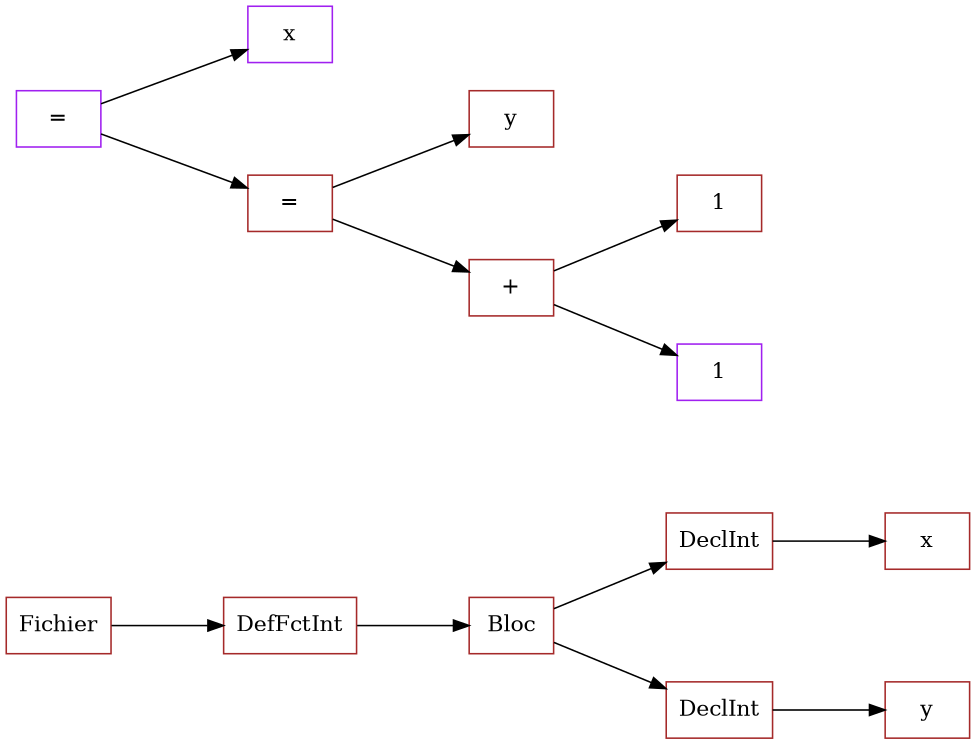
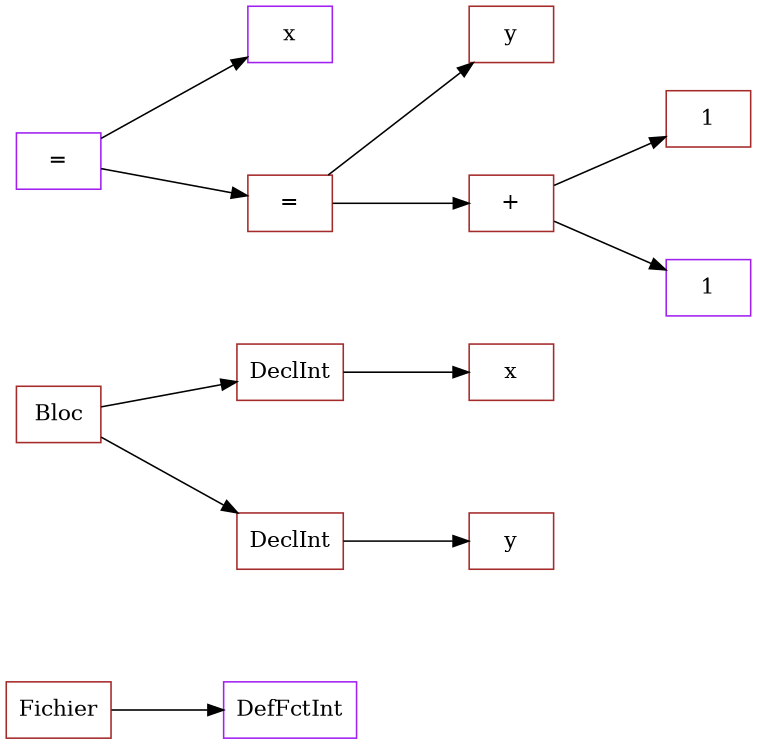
(290, 626) -> (290, 710)
(405, 626) -> none
